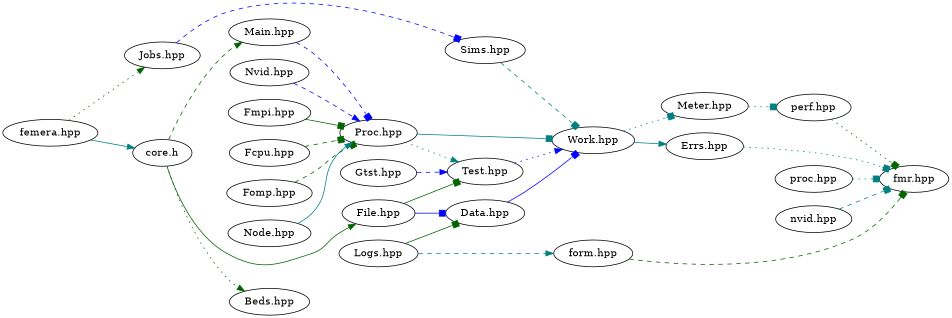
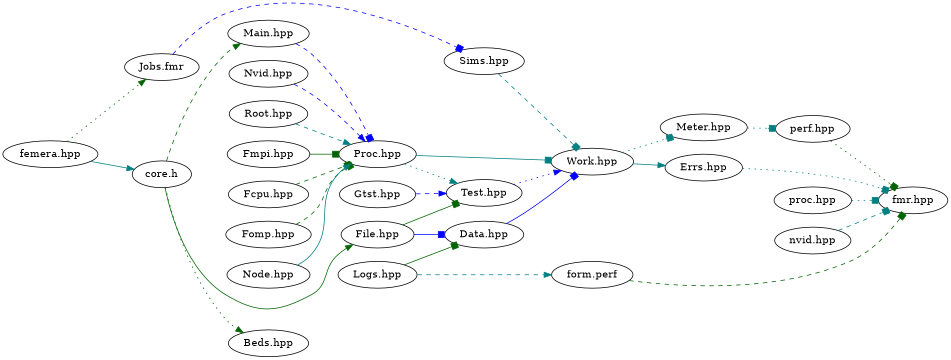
(162, 55) -> (162, 67)
none -> (268, 114)
(593, 253) -> (592, 275)
